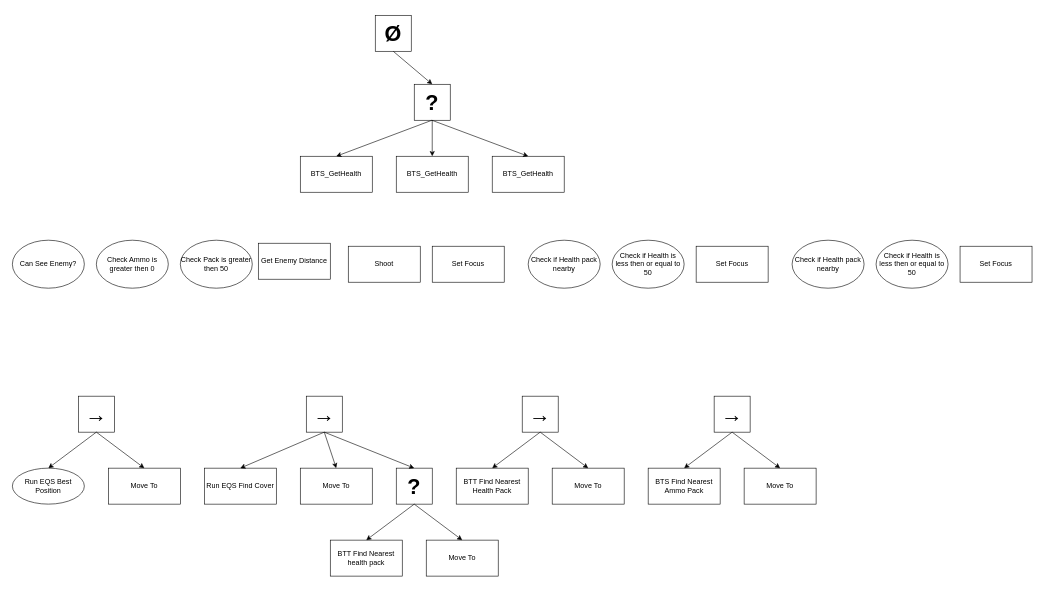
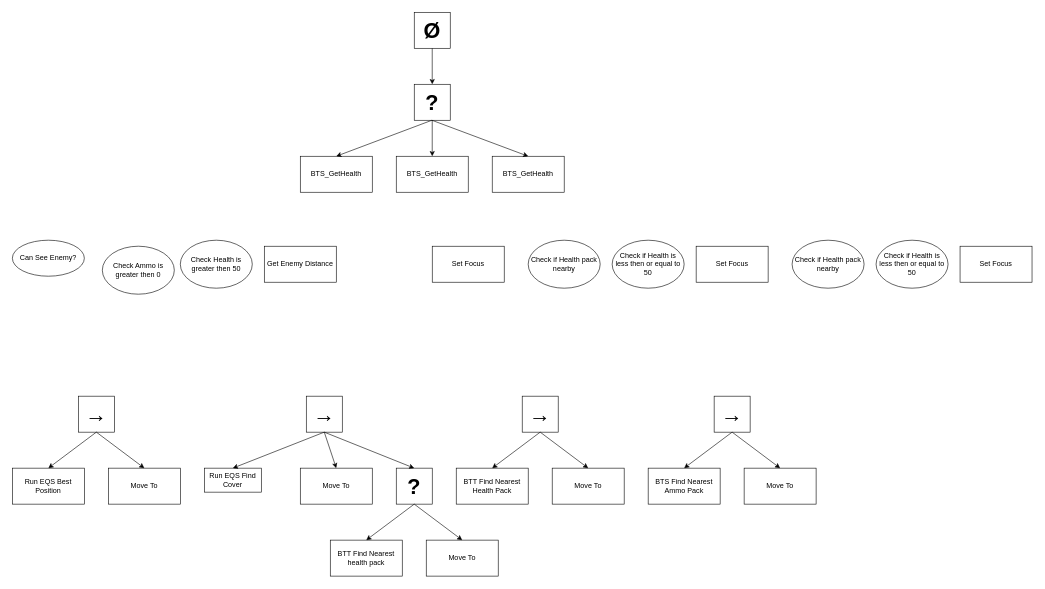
(393, 33) -> (432, 30)
(294, 261) -> (300, 264)
(48, 264) -> (48, 258)
(132, 264) -> (138, 270)
(216, 264) -> (216, 264)
(384, 264) -> none
(48, 486) -> (48, 486)
(240, 486) -> (233, 480)
